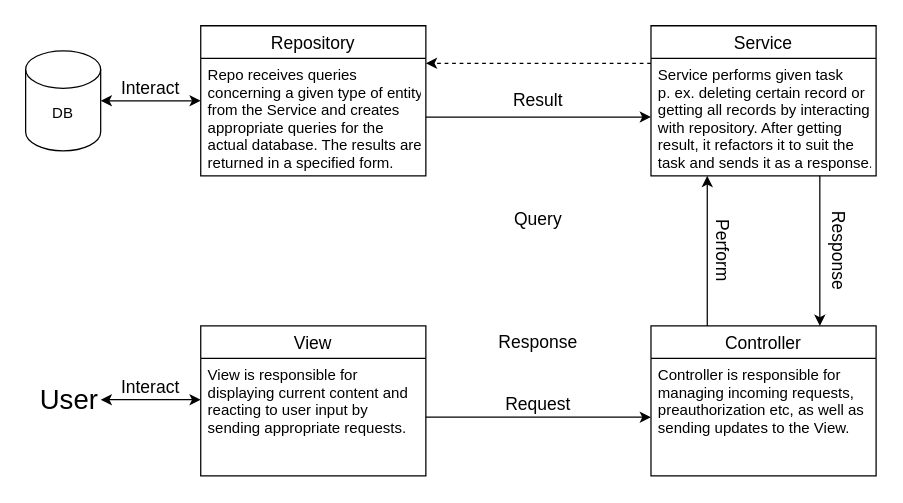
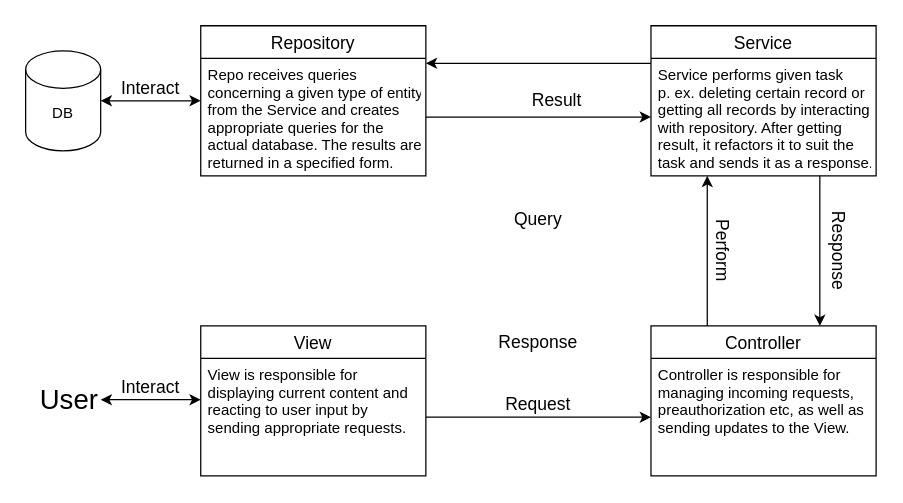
(541, 63) -> (541, 63)
(538, 101) -> (557, 101)
